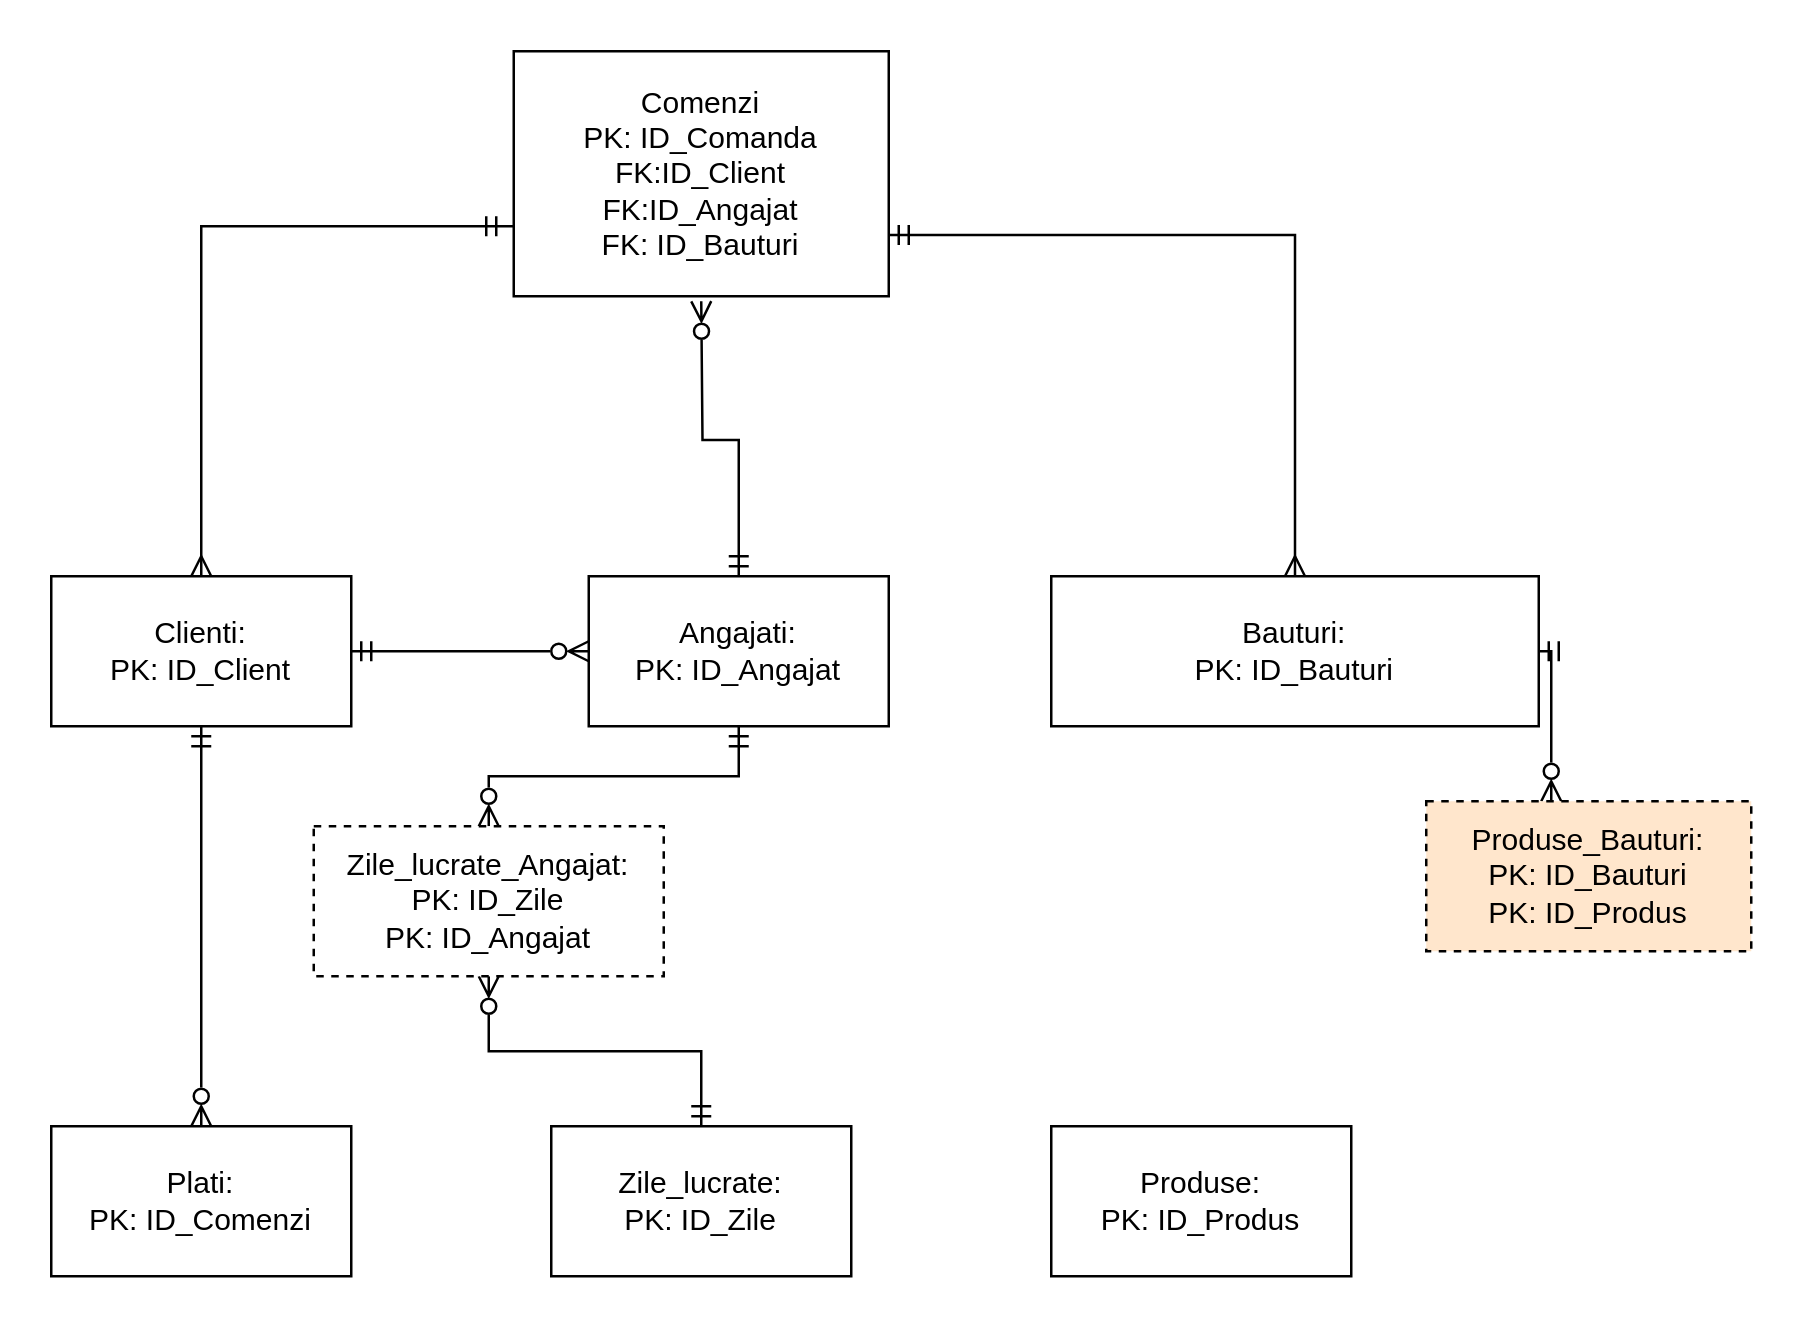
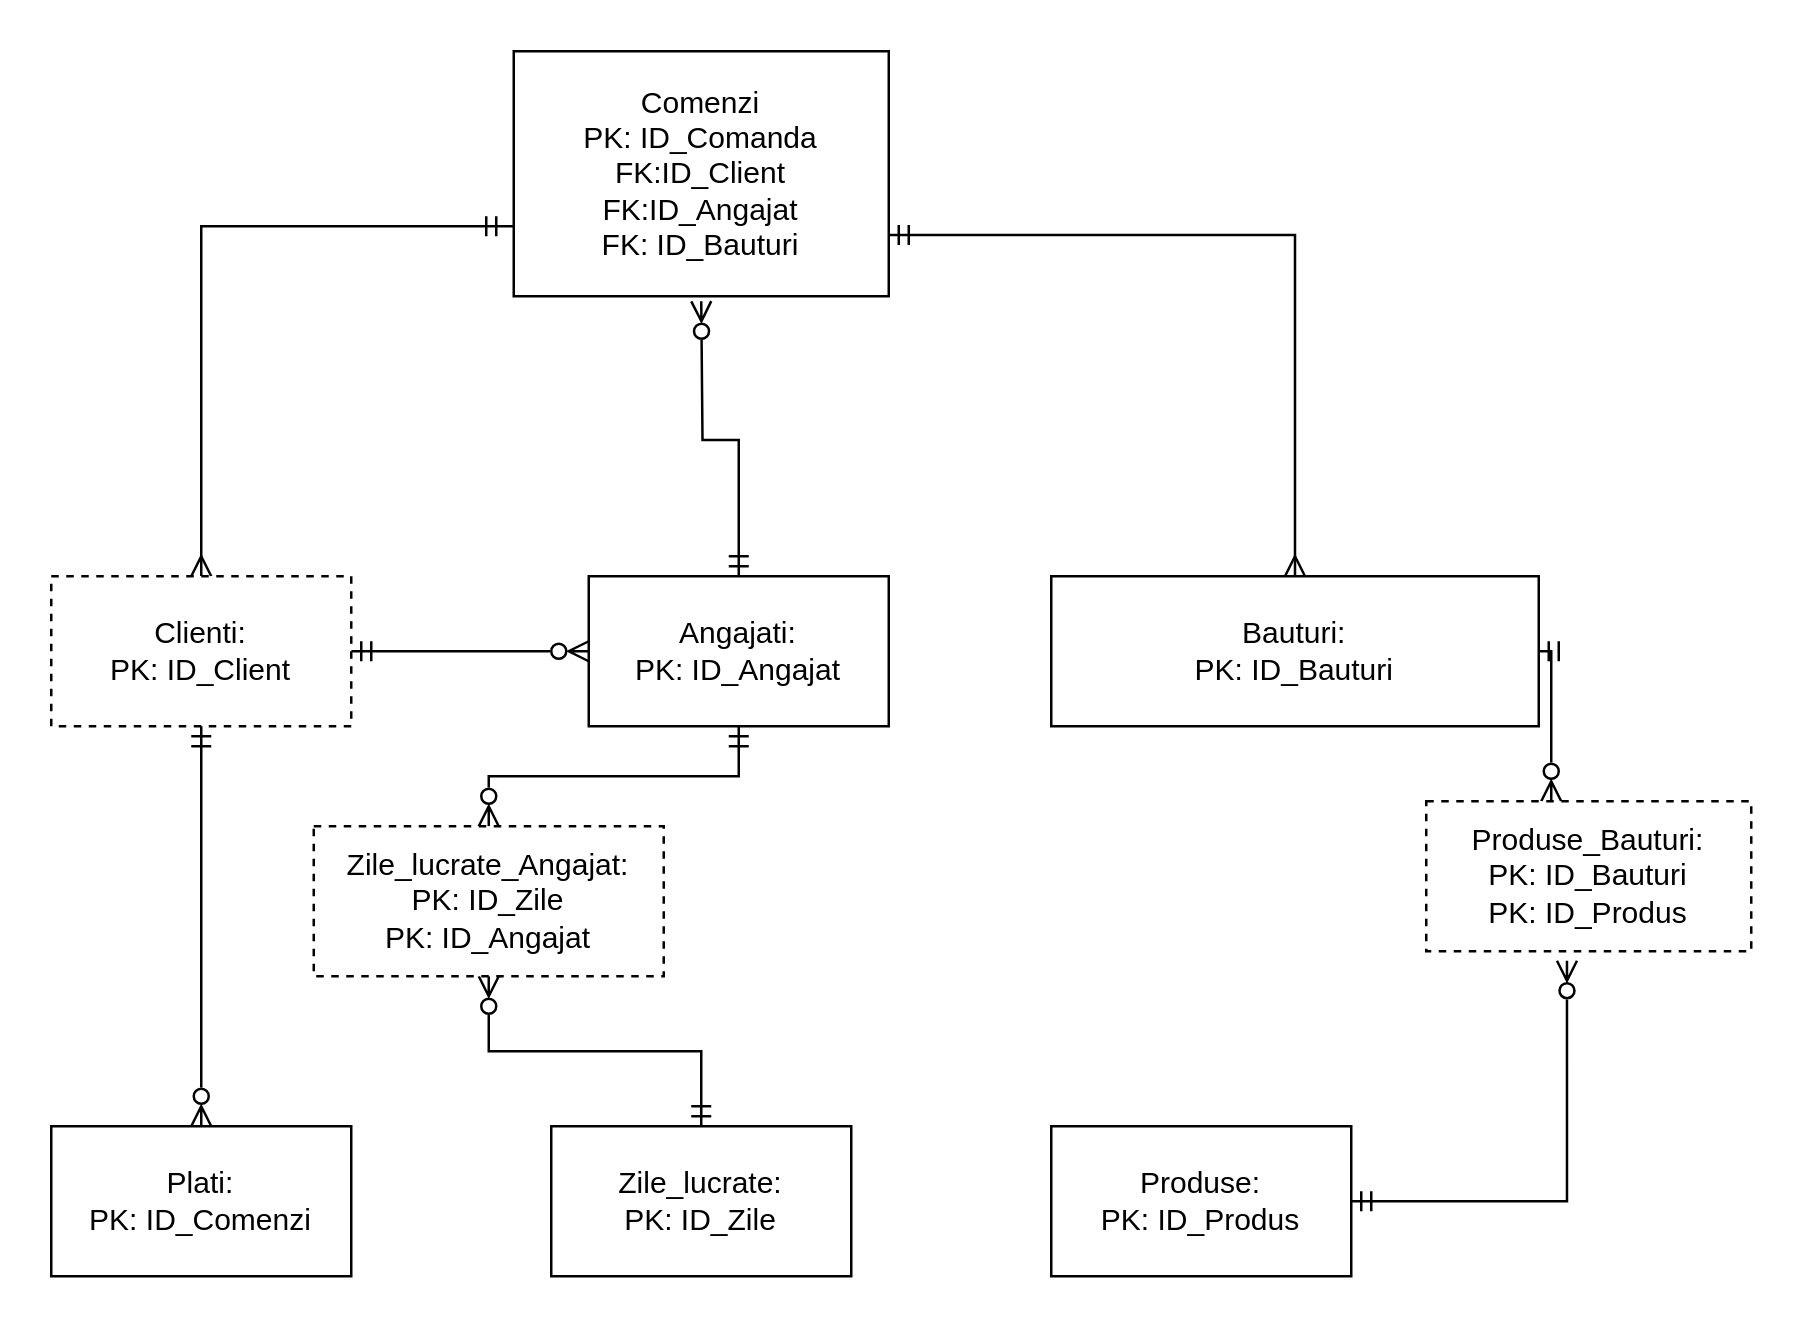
(201, 651) -> (201, 651)
(1589, 876) -> (1589, 876)
none -> (1560, 1201)
